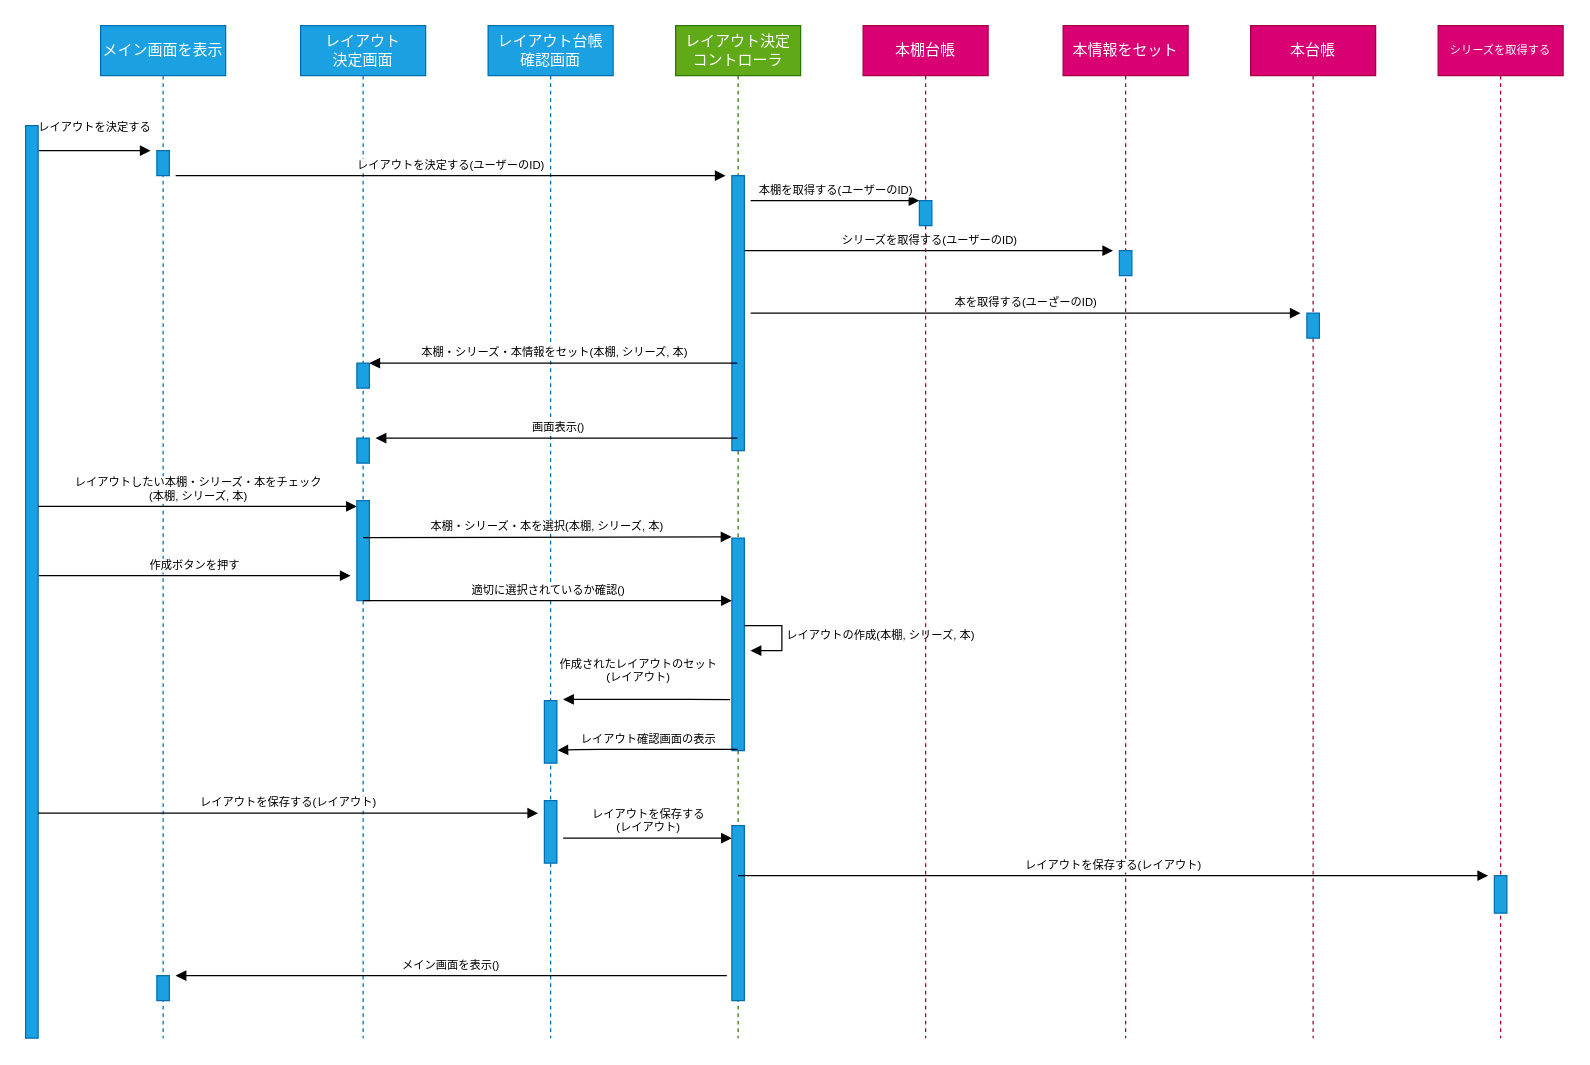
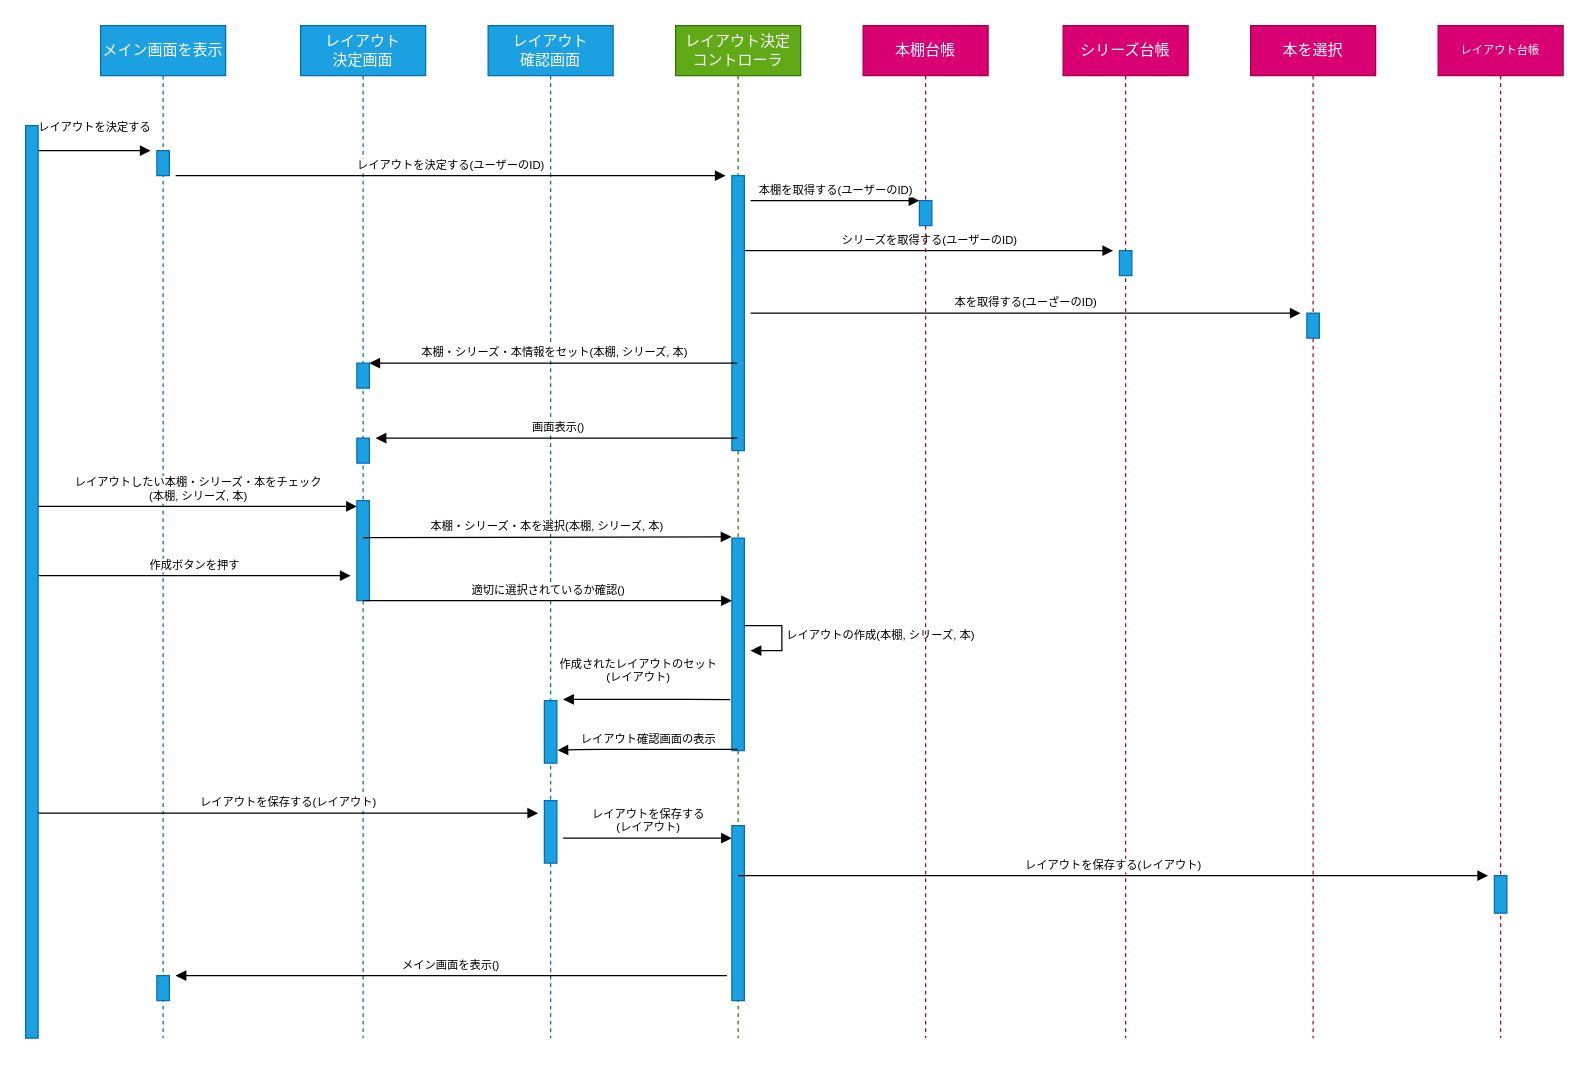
(551, 51) -> (551, 51)
(1126, 51) -> (1126, 51)
(1313, 51) -> (1313, 51)
(1501, 51) -> (1501, 51)
